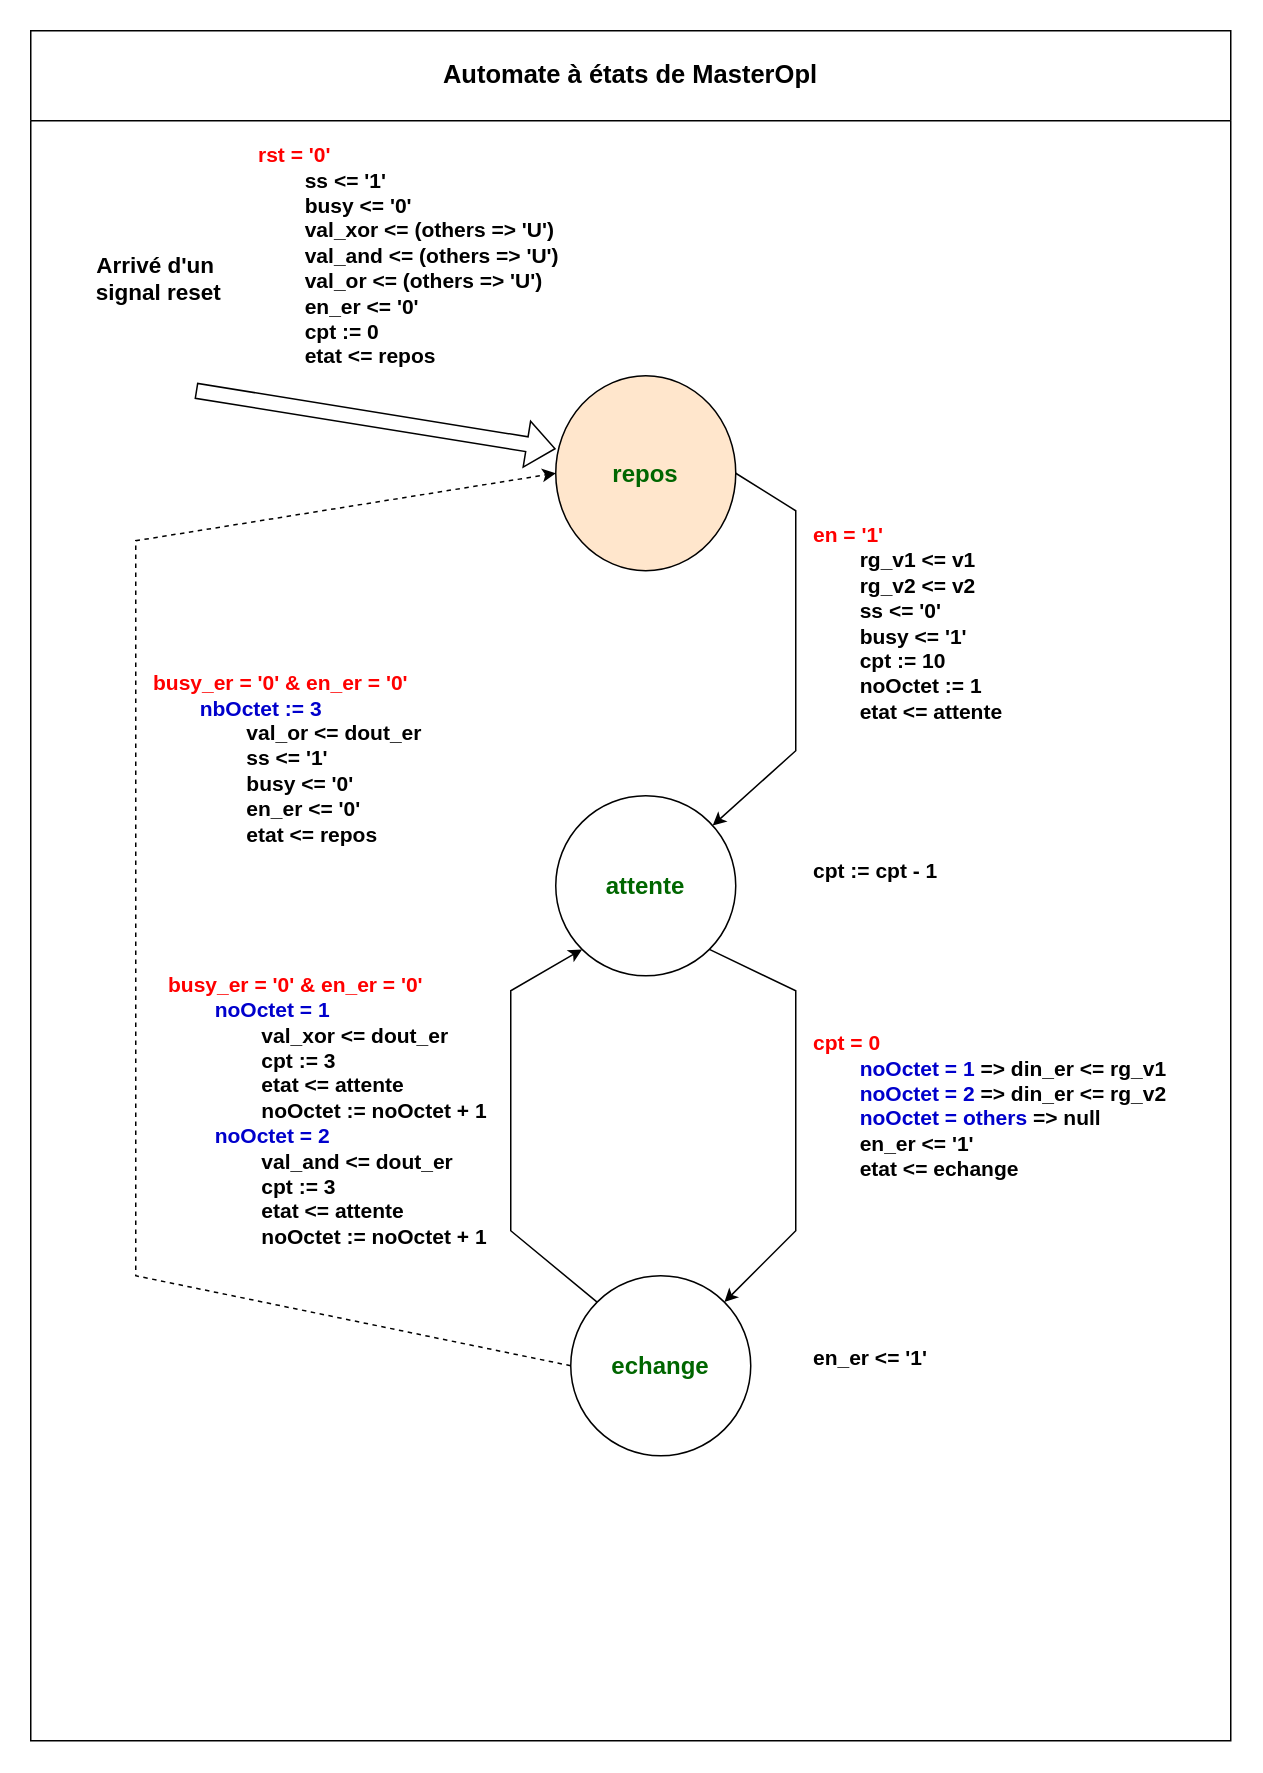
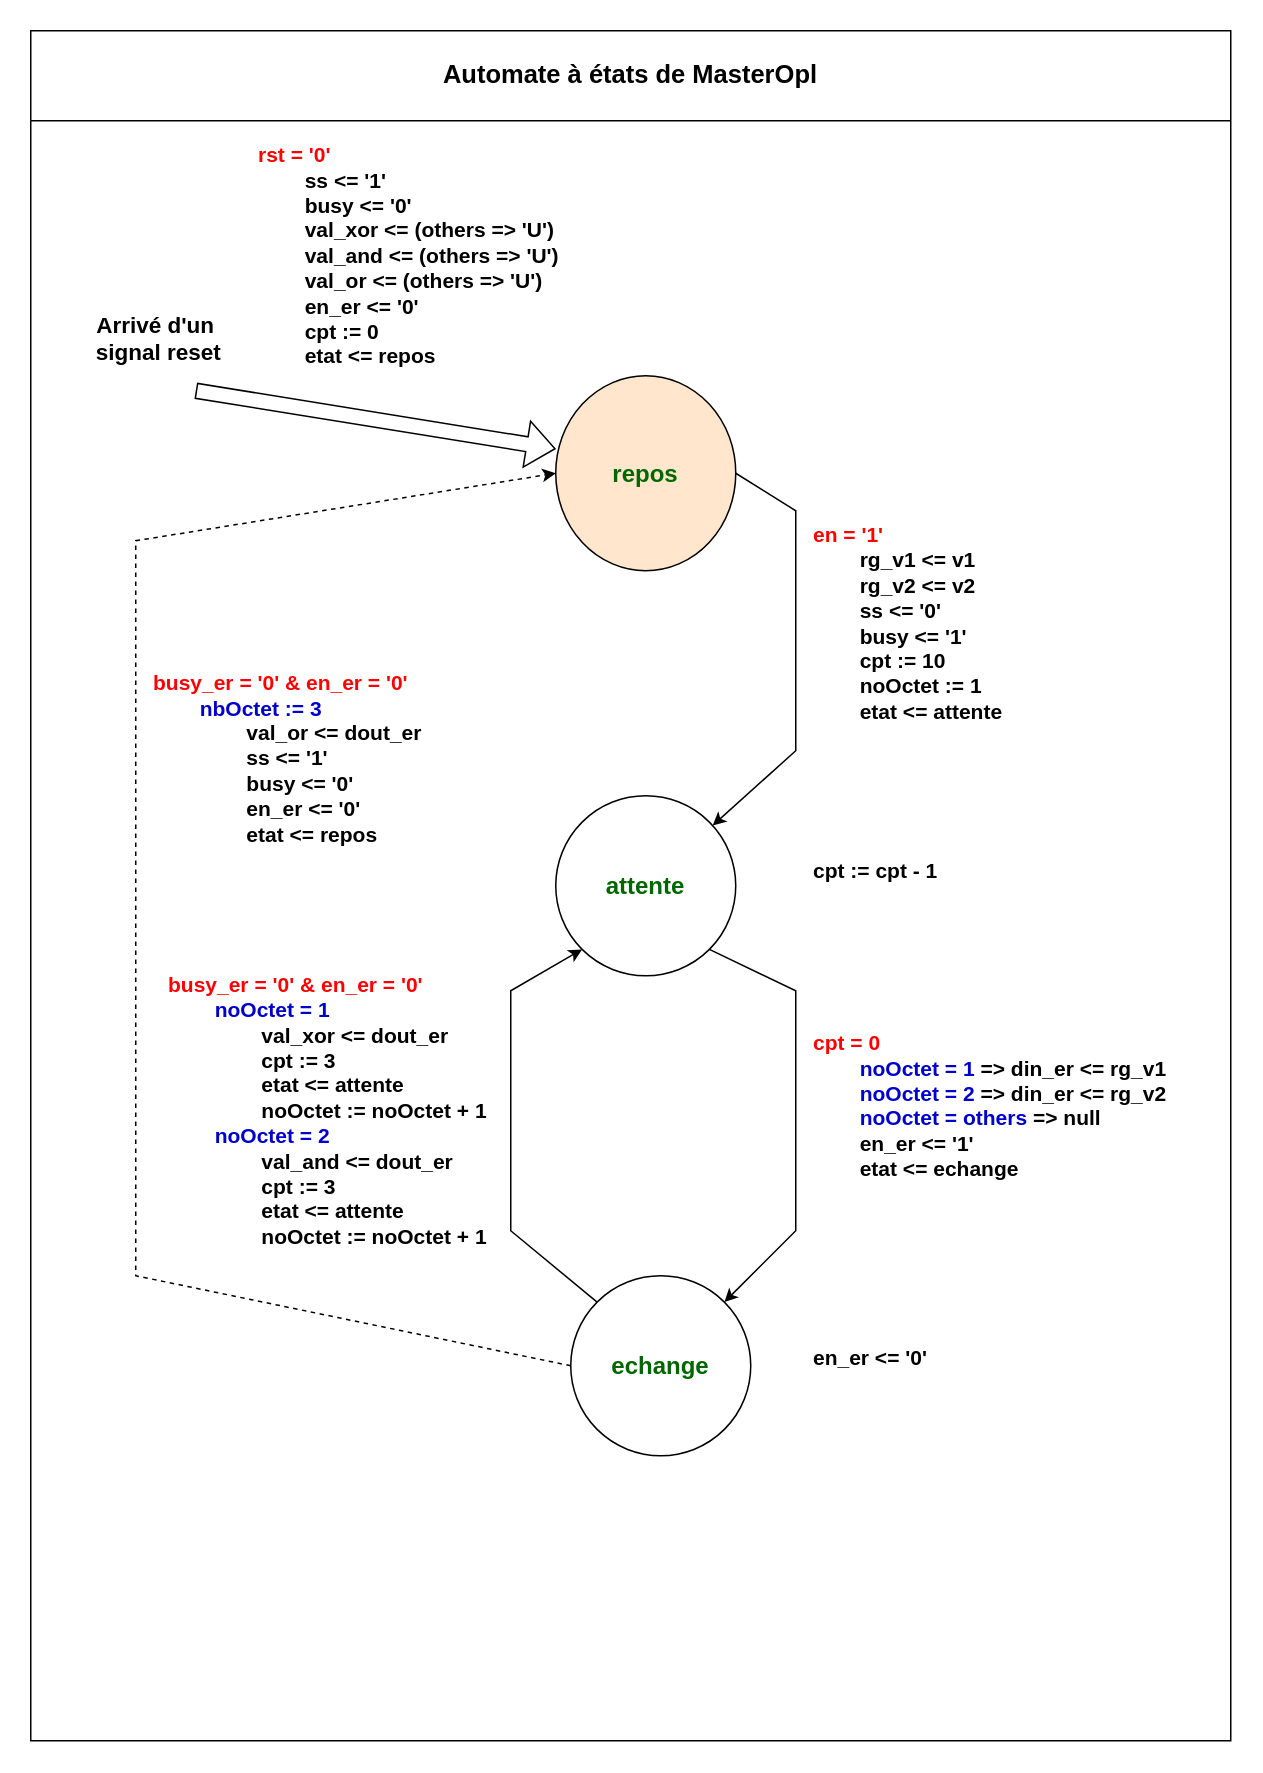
(158, 278) -> (158, 338)
(865, 1357) -> (865, 1357)
